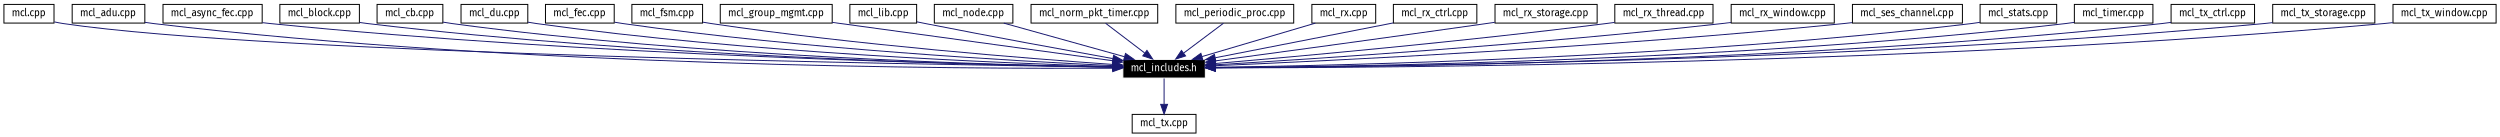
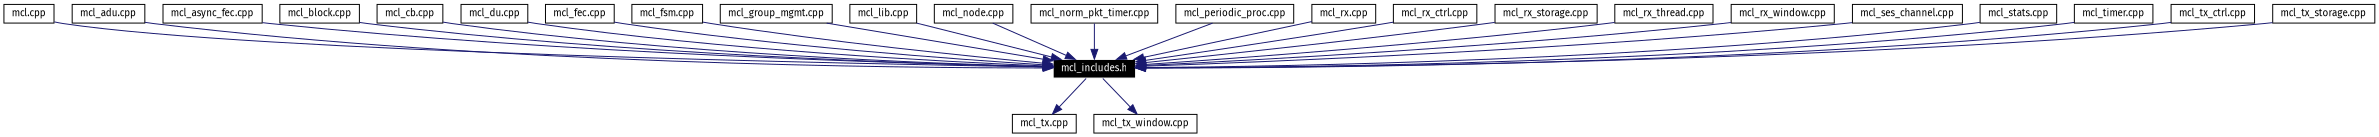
(2011, 49) -> (1117, 93)
